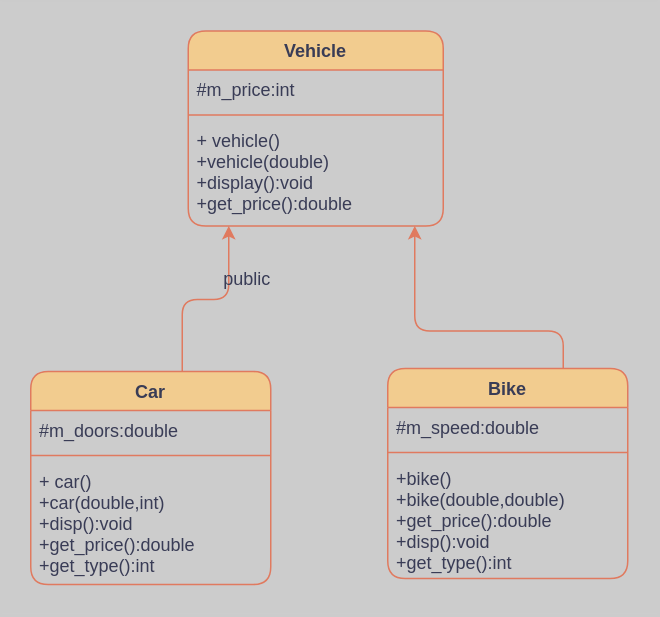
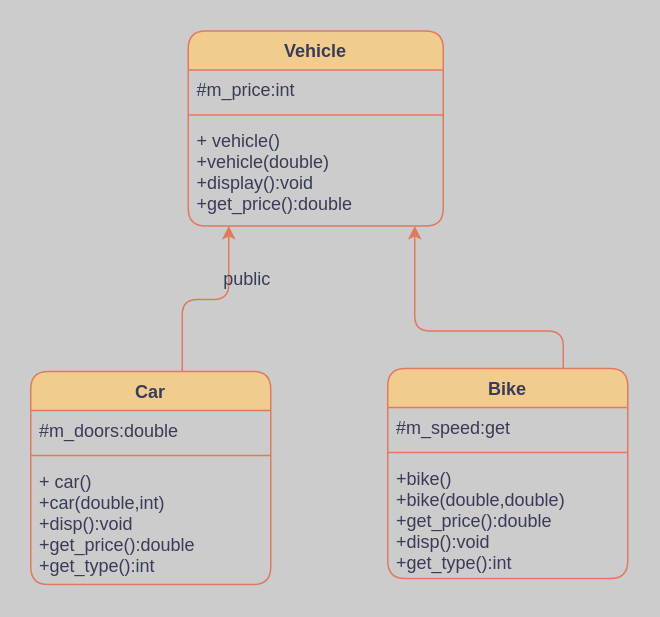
(467, 428) -> (454, 428)
